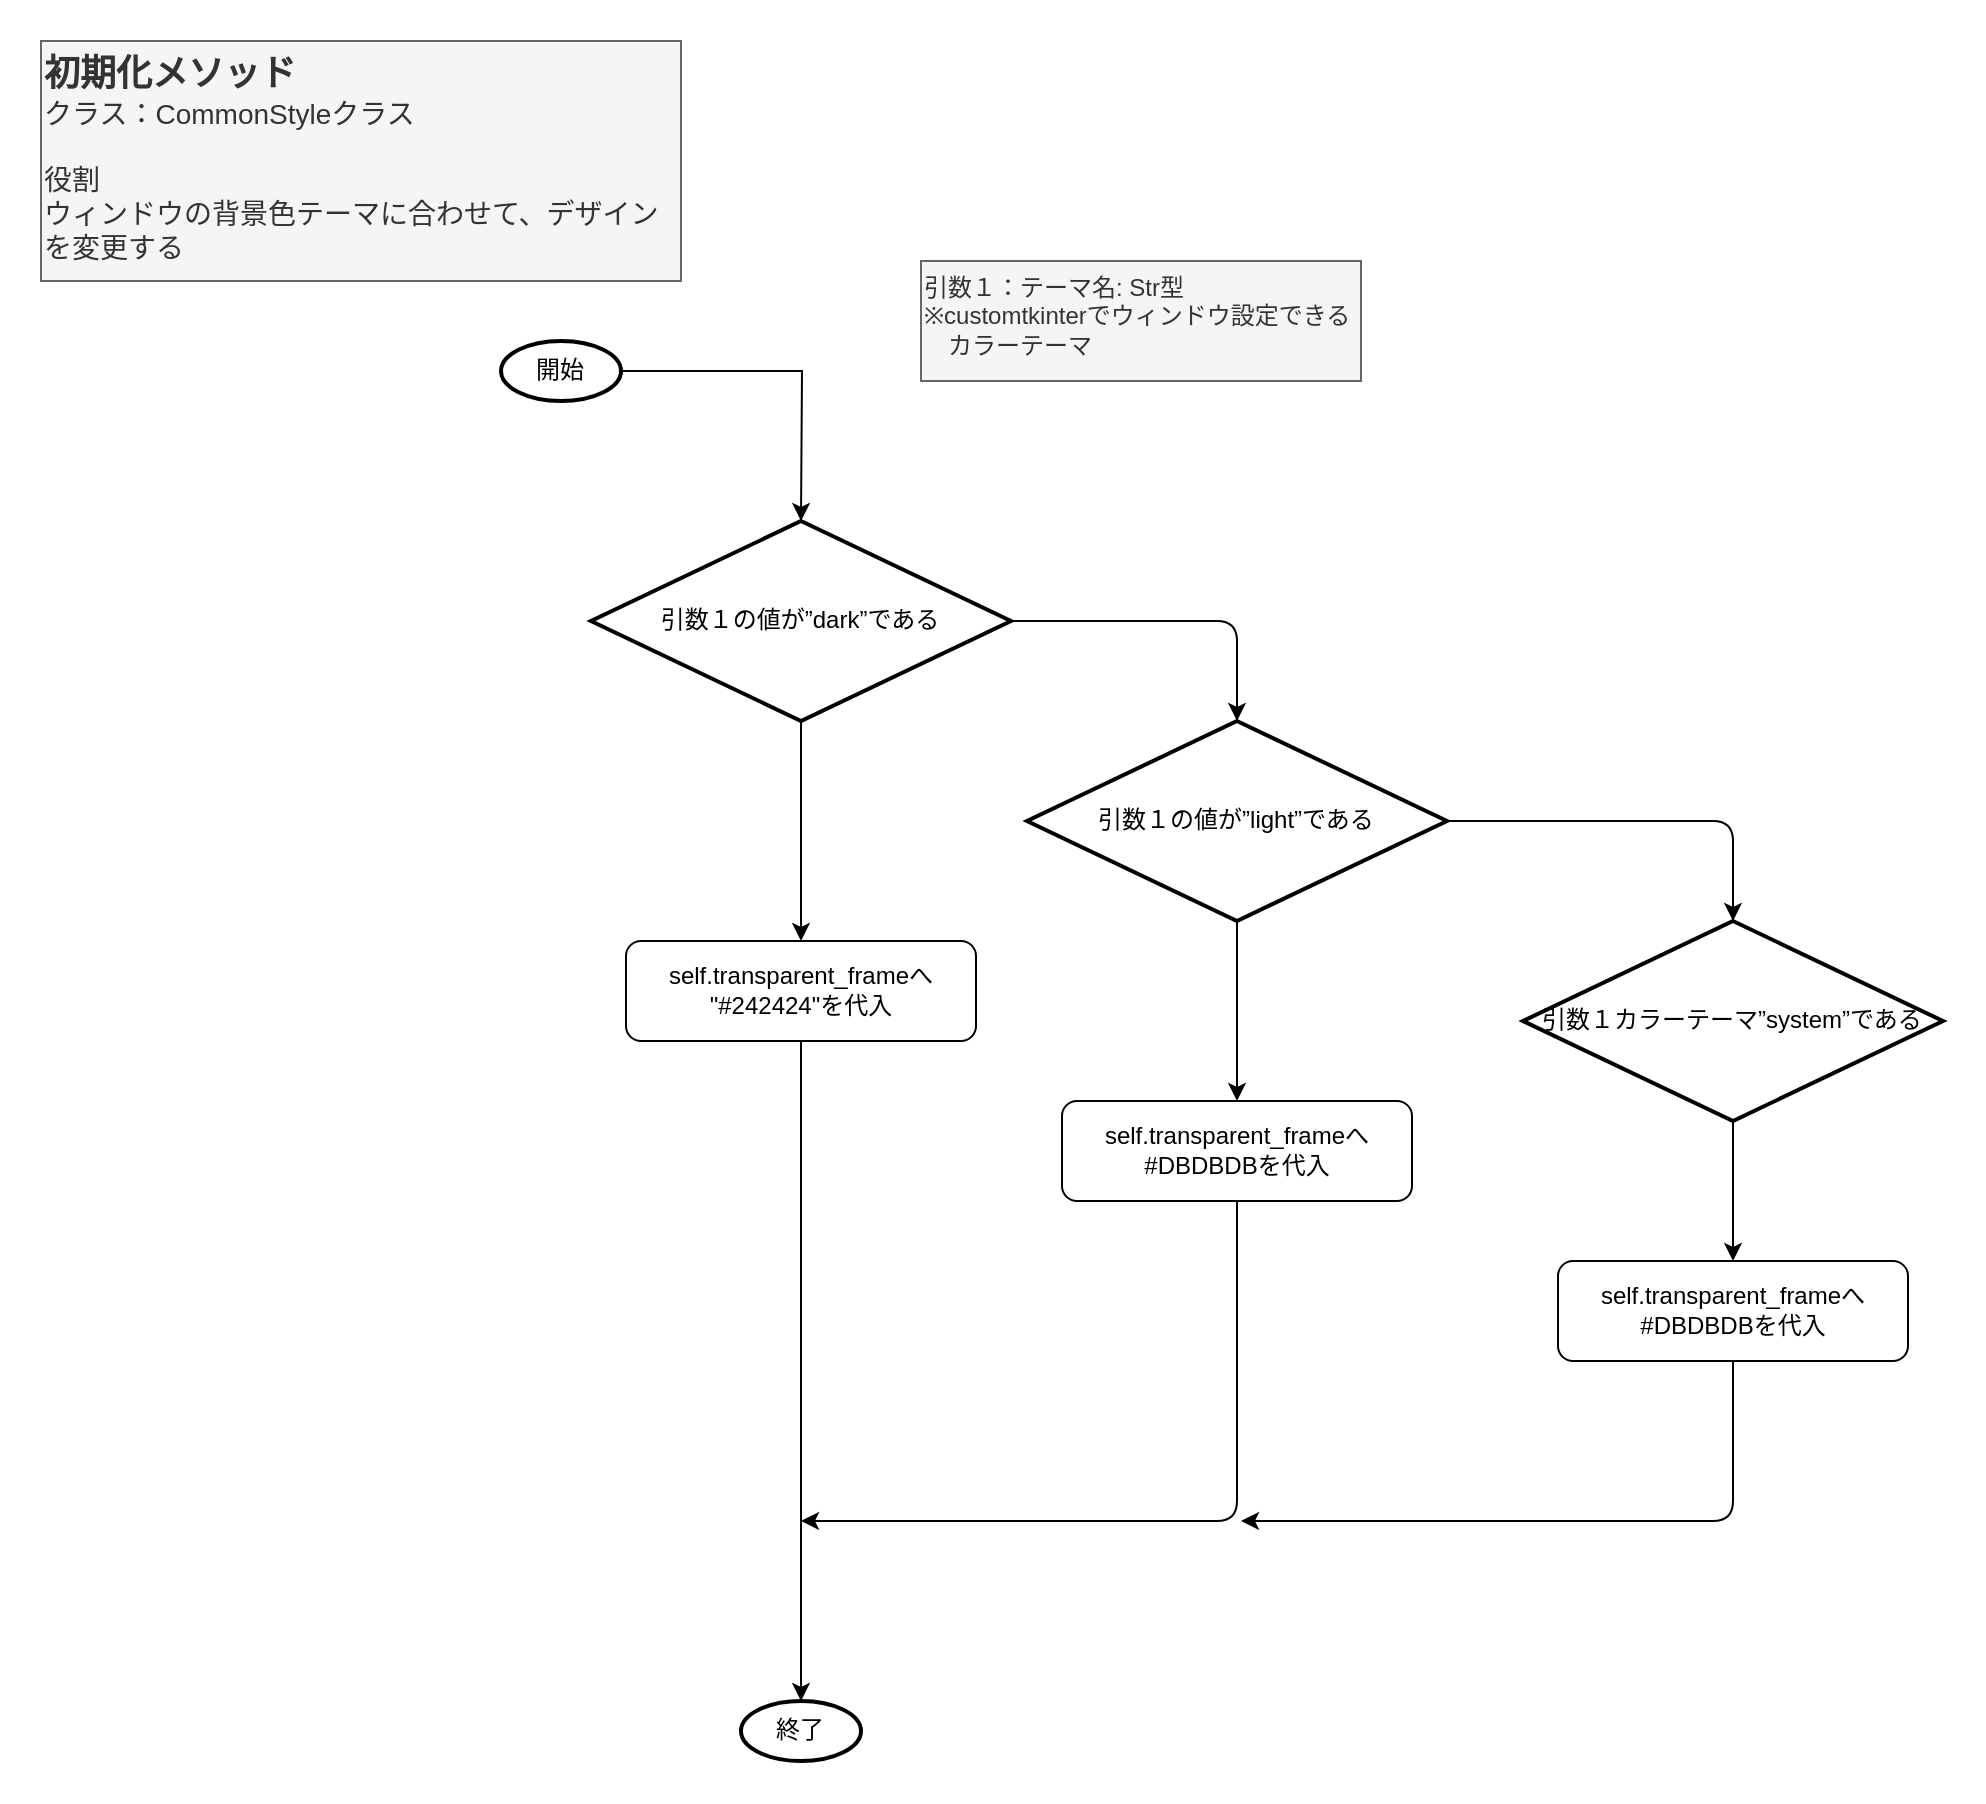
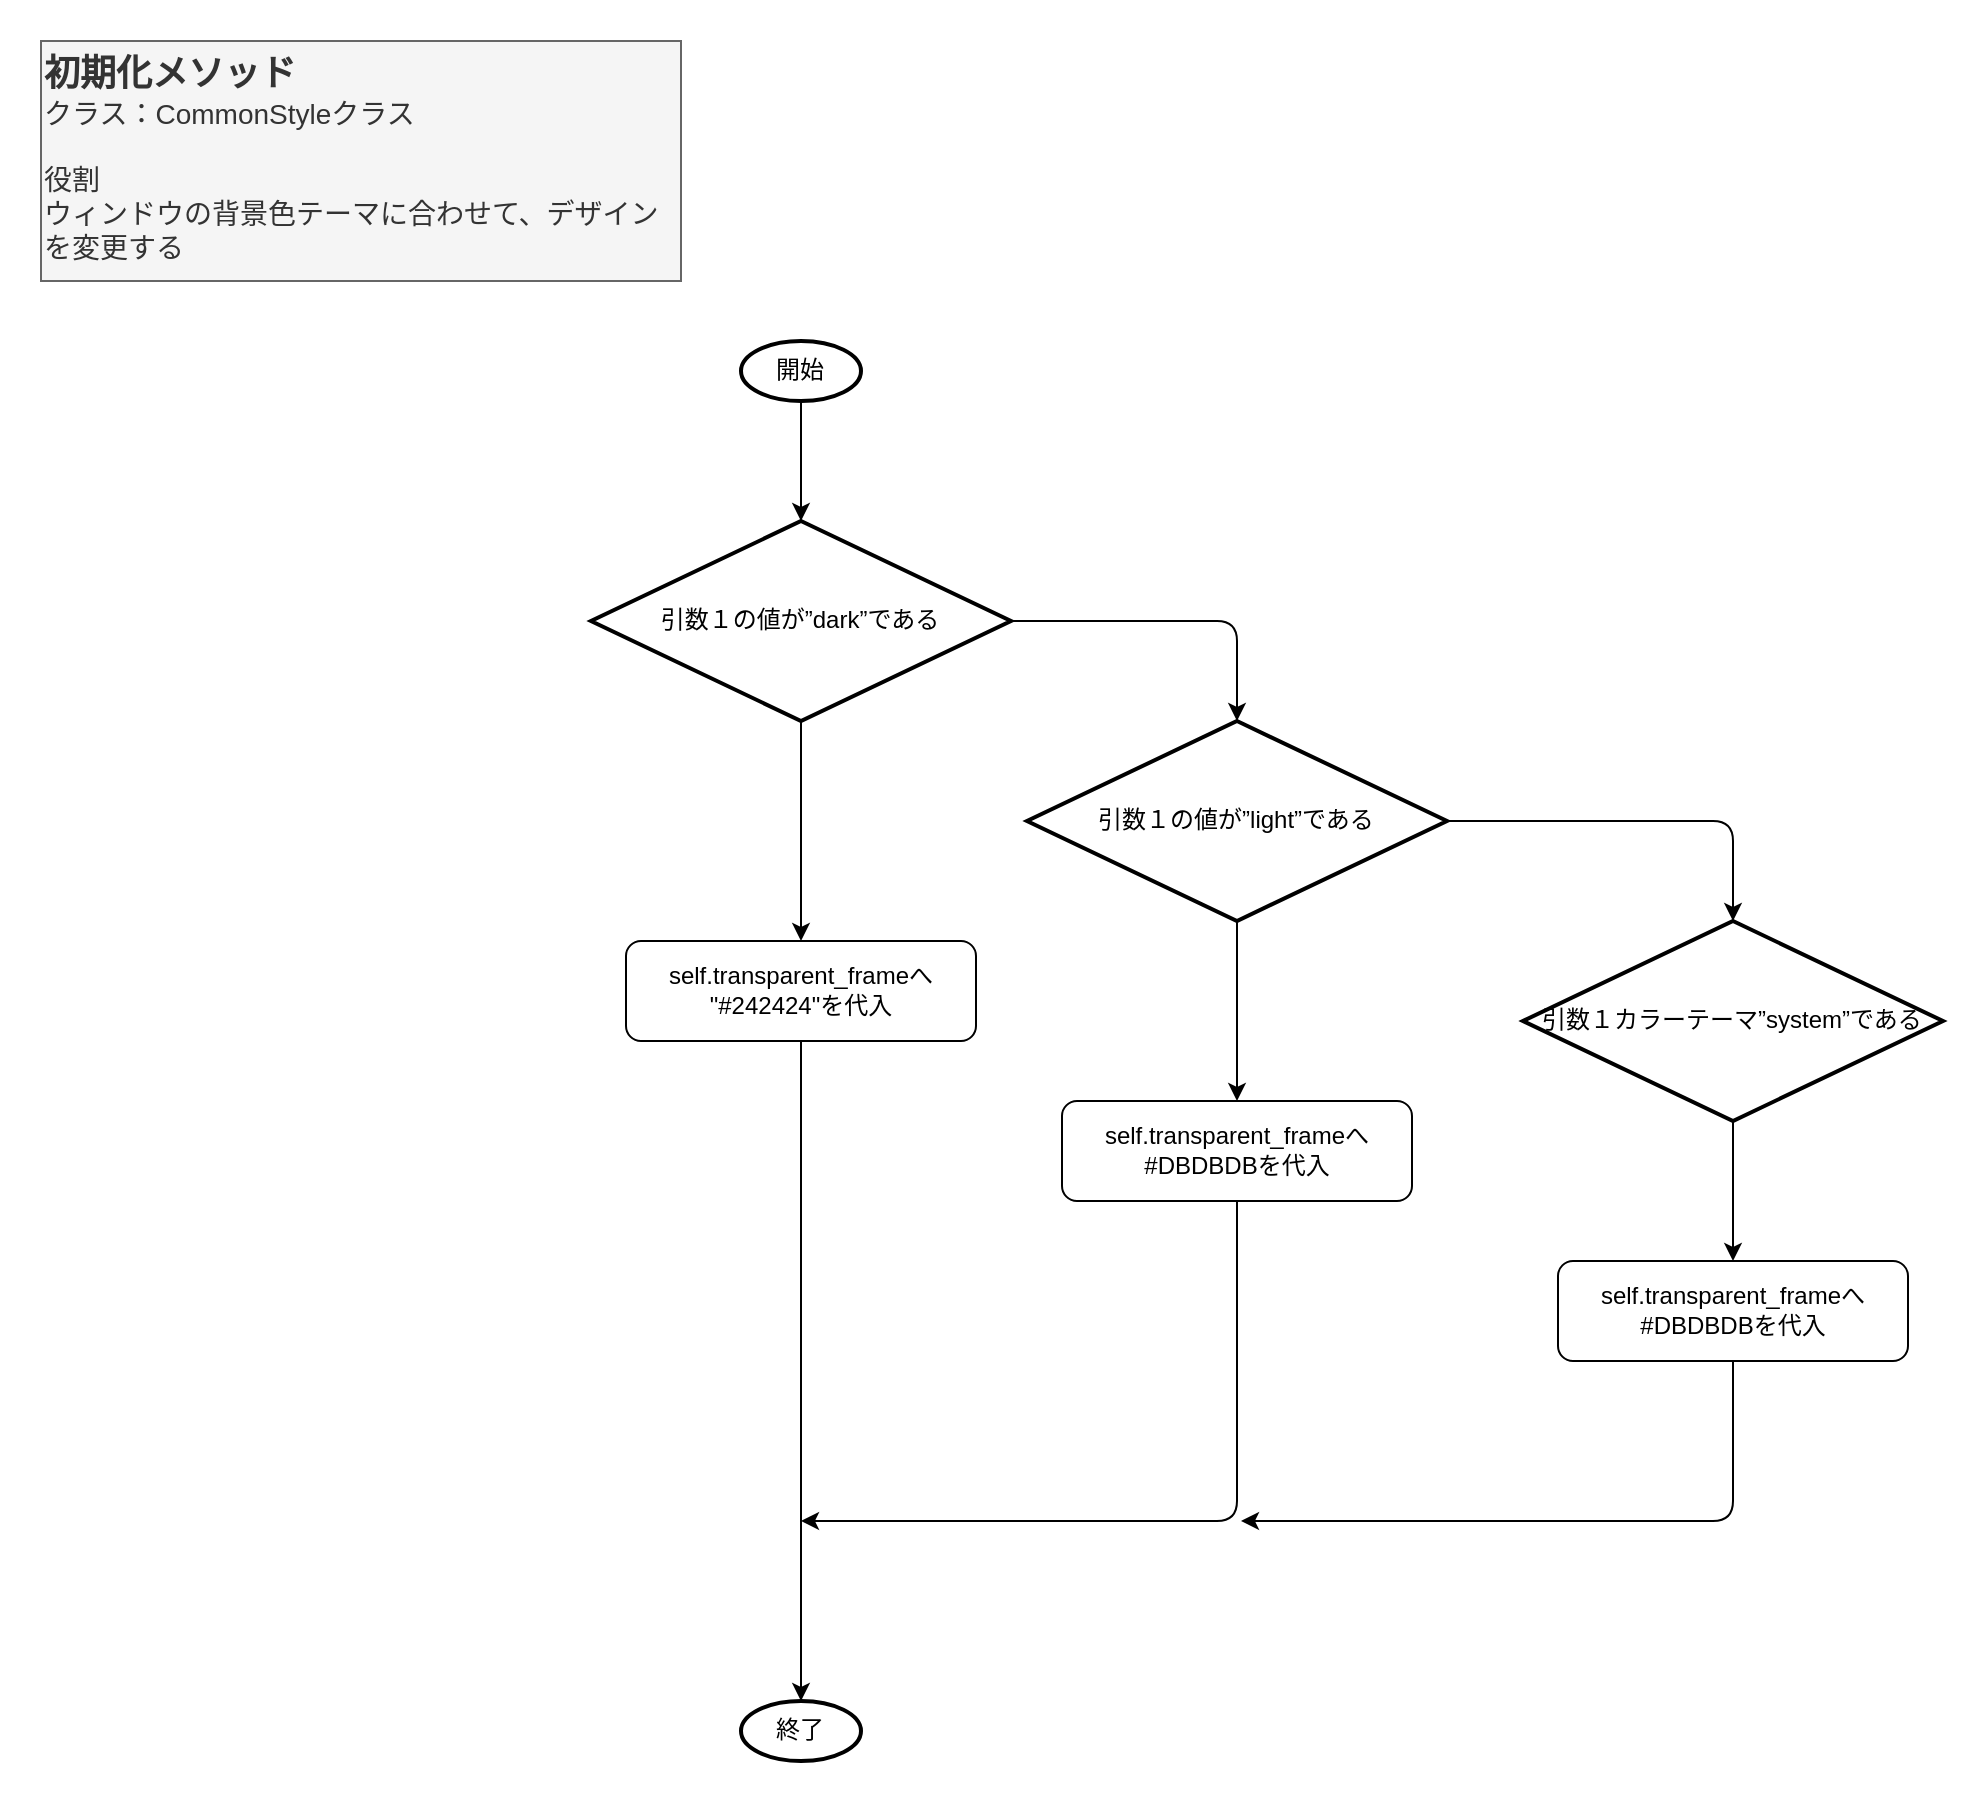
(1141, 321) -> none
(561, 371) -> (801, 371)
